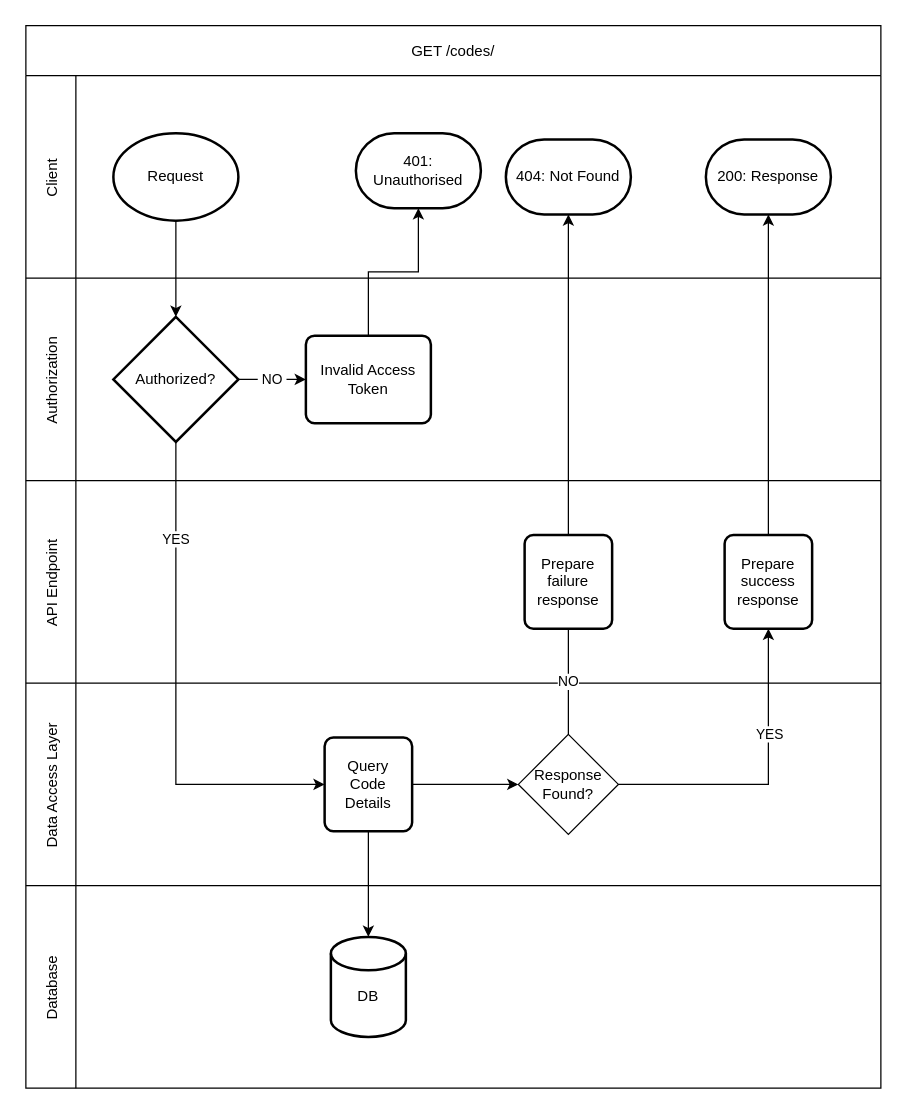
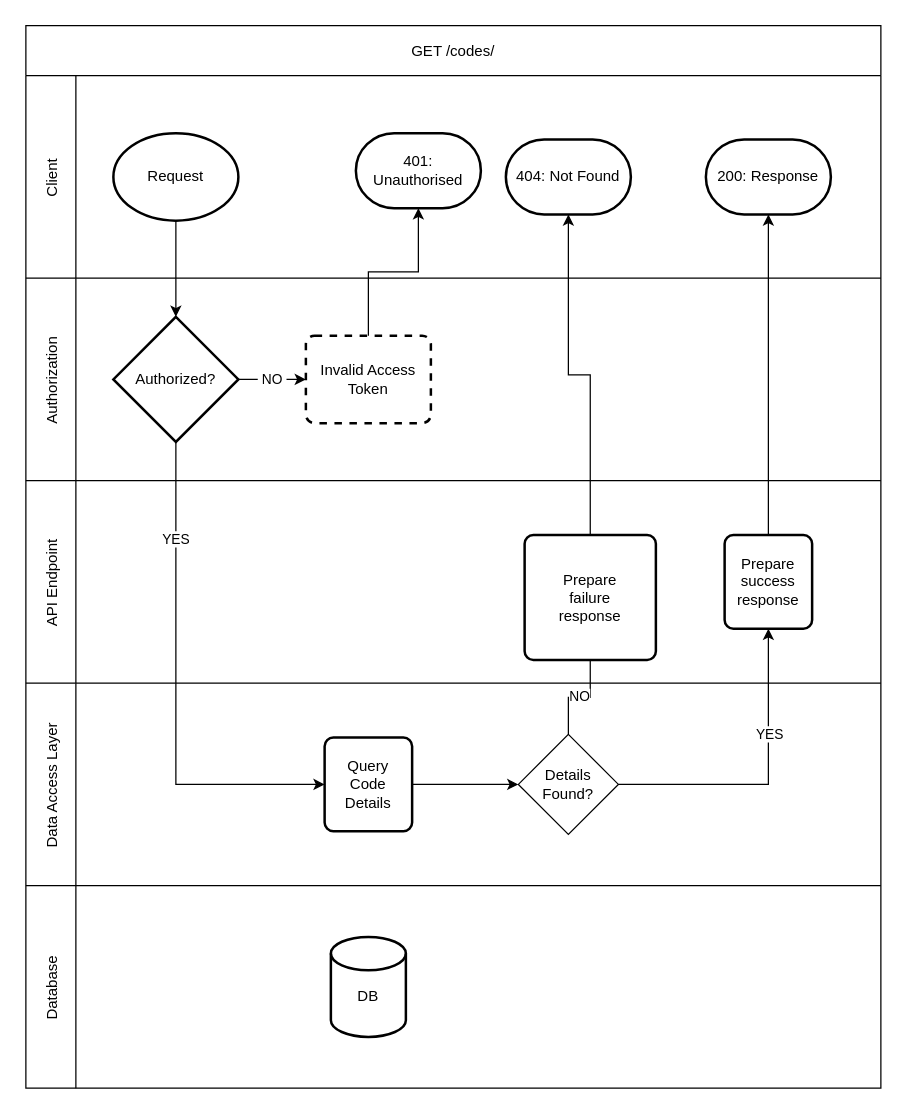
(368, 379) -> (368, 379)
(568, 582) -> (590, 598)
(568, 784) -> (568, 784)
(368, 880) -> none
